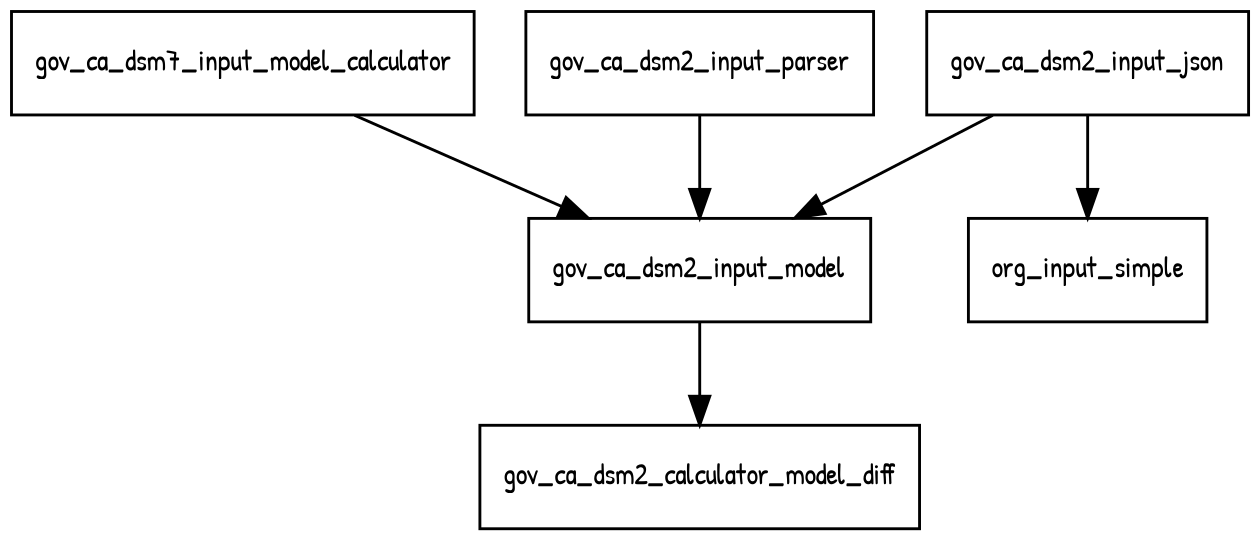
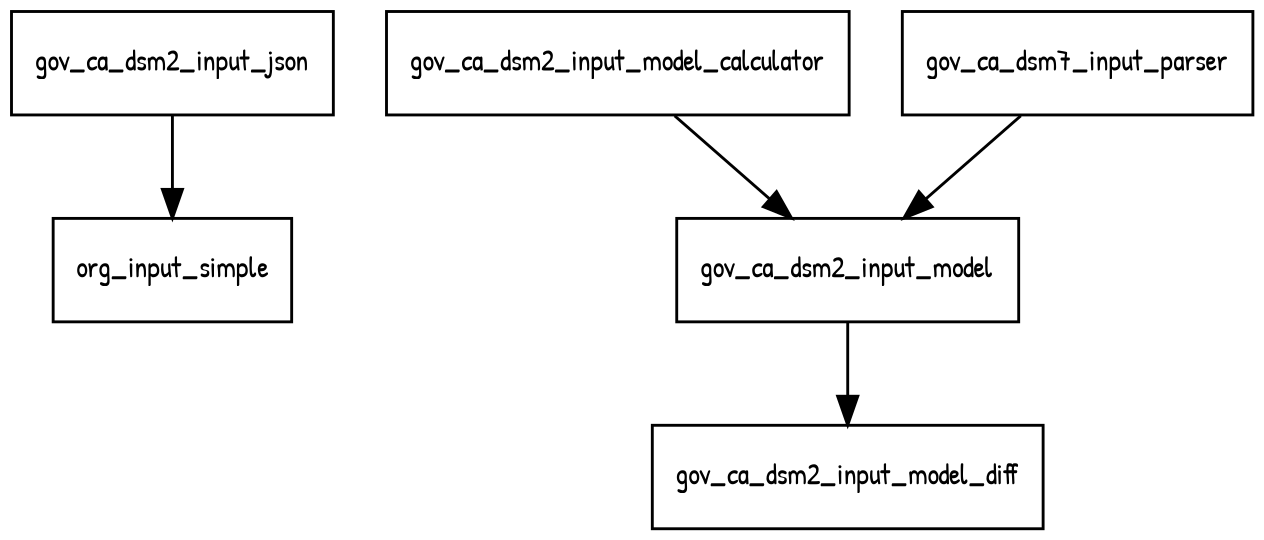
(243, 63) -> (618, 63)
(700, 63) -> (1078, 63)
(907, 160) -> none
(700, 477) -> (848, 477)
